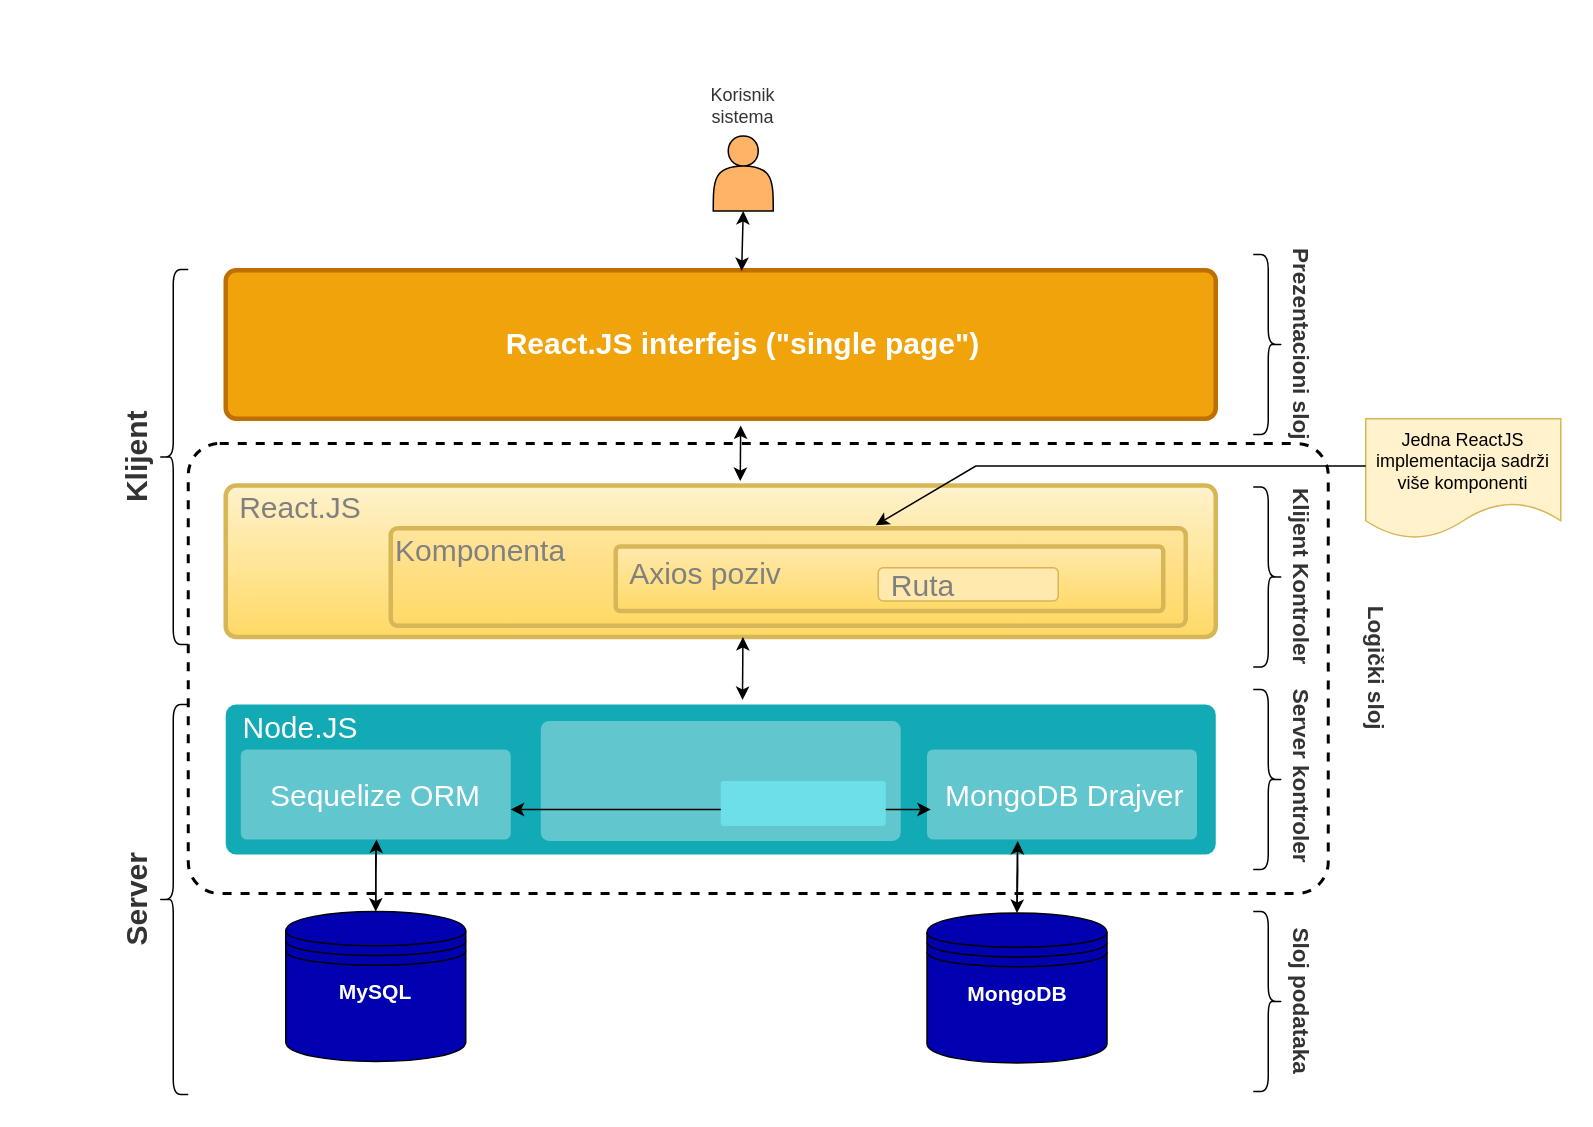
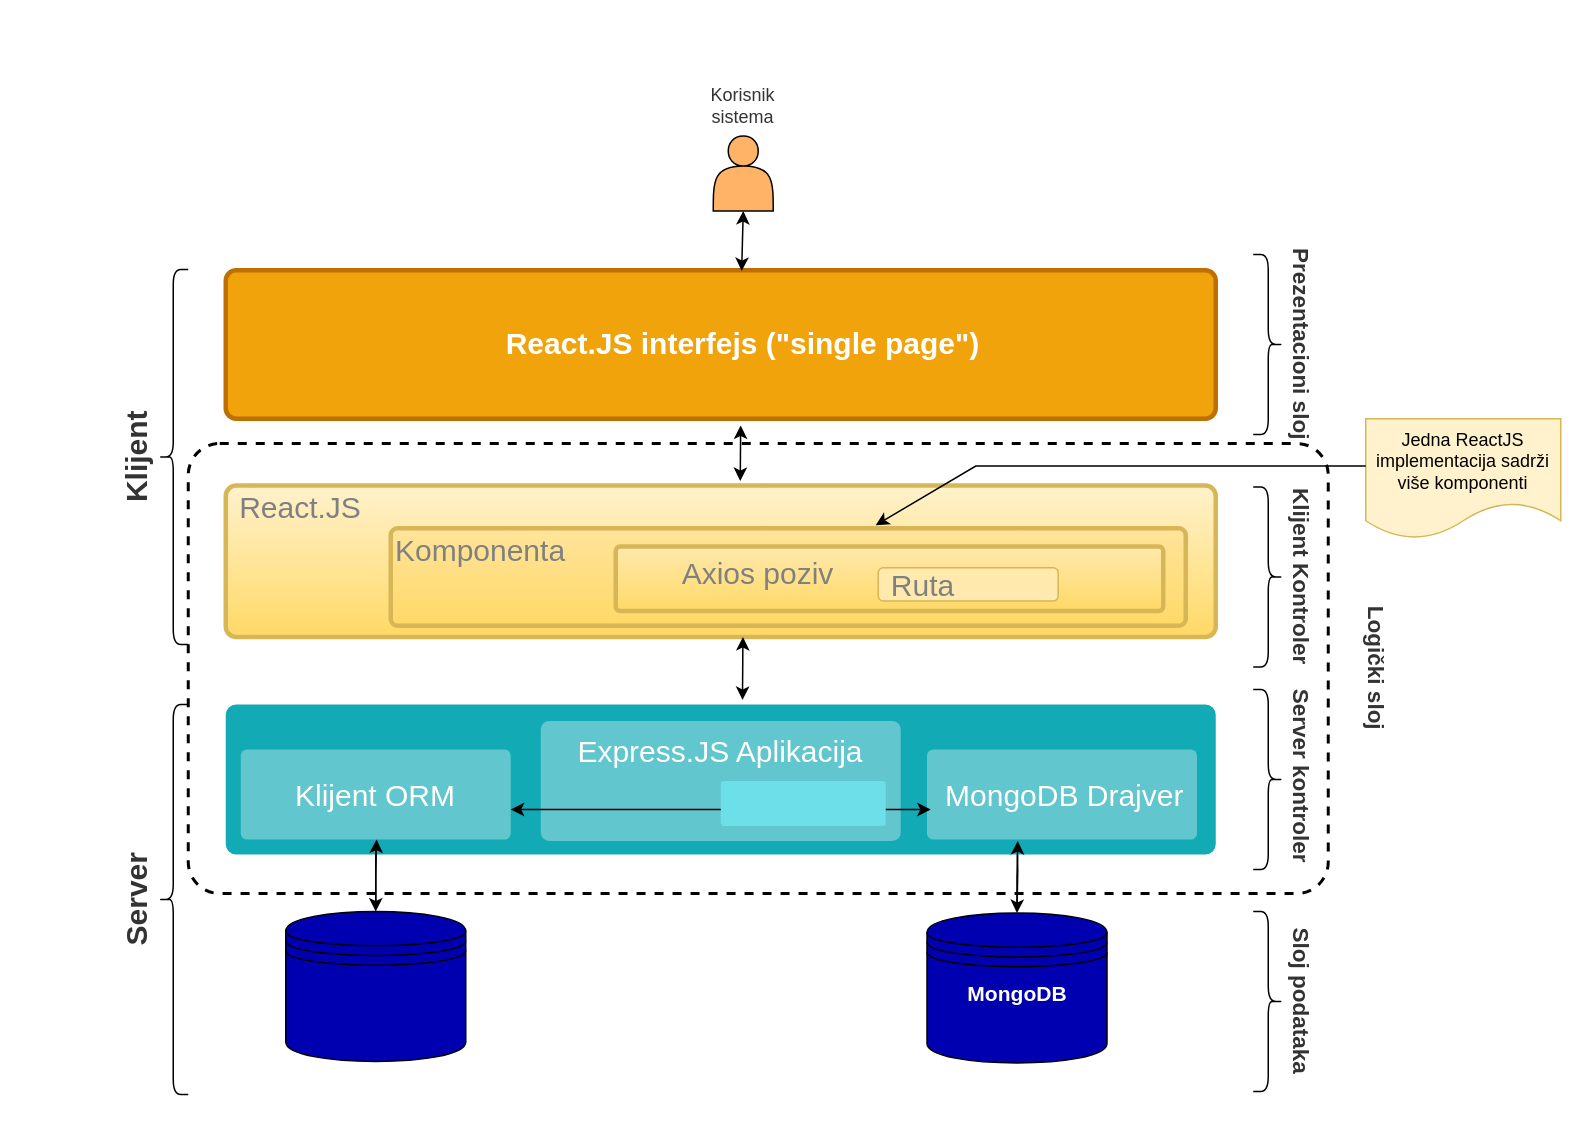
(706, 572) -> (758, 572)
(301, 727) -> none
none -> (721, 751)
(376, 794) -> (376, 794)
(376, 992) -> none
